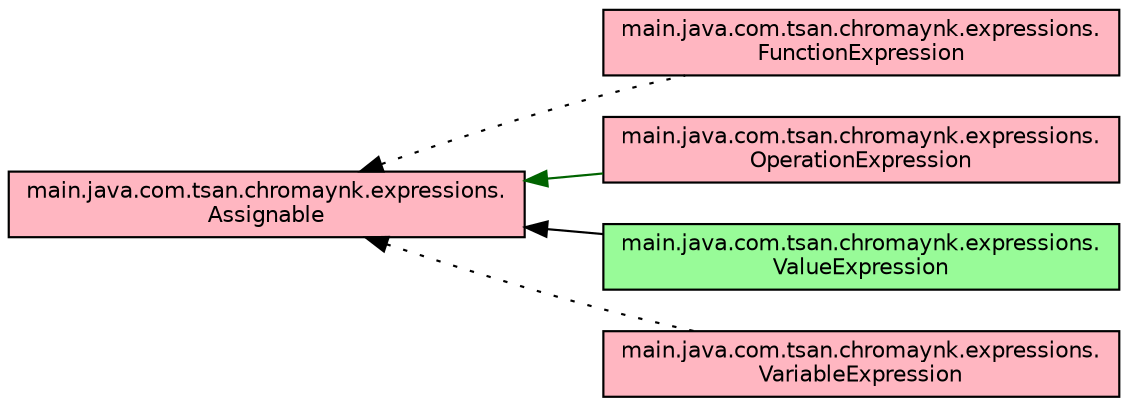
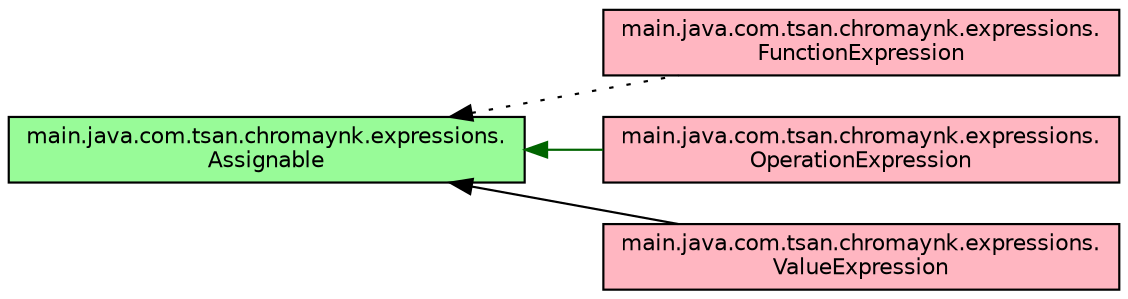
(267, 204) -> (267, 150)
(861, 257) -> (861, 257)
(861, 364) -> none
